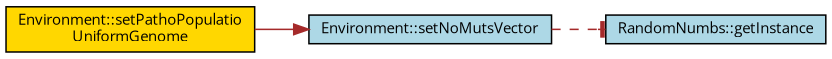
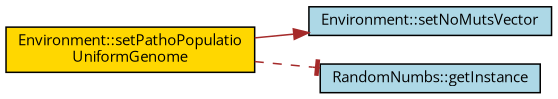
(575, 29) -> (284, 64)
